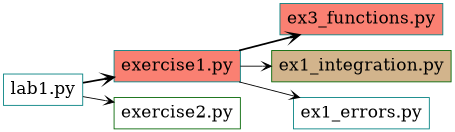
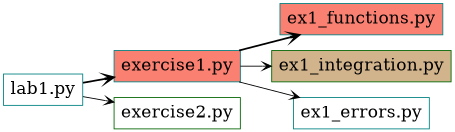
(361, 19) -> (361, 19)
